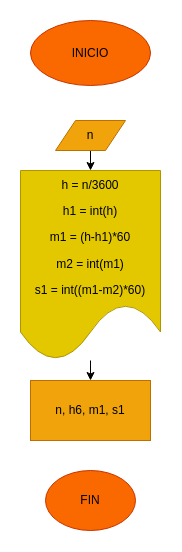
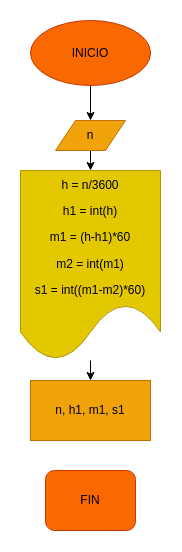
none -> (91, 100)
(91, 411) -> (91, 411)
(91, 501) -> (91, 501)
